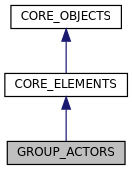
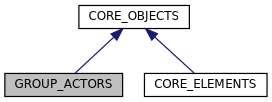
(66, 125) -> (94, 55)
